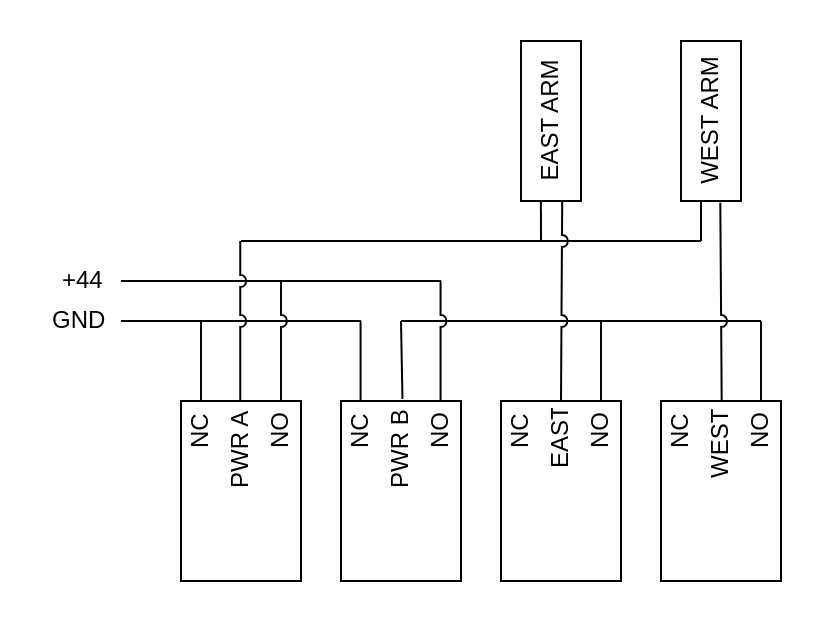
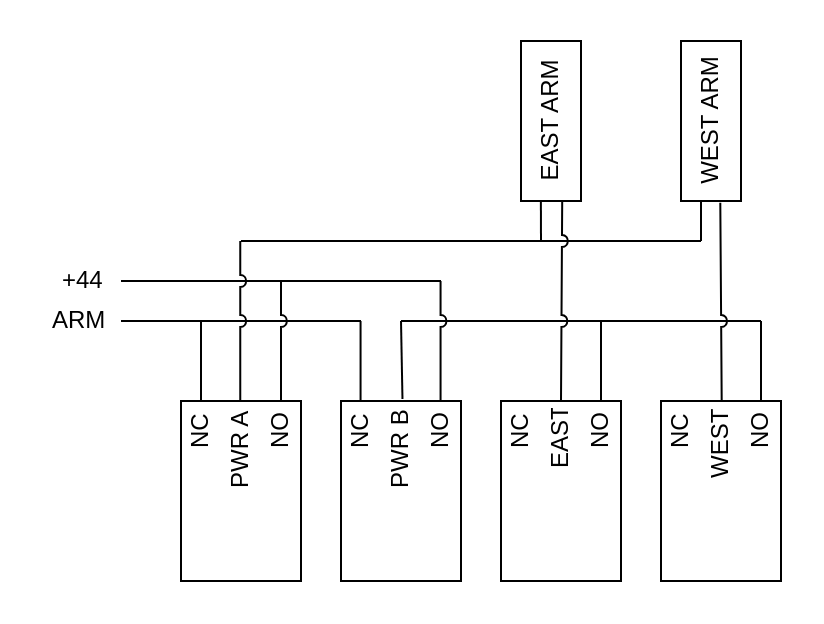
(73, 321) -> (73, 321)
